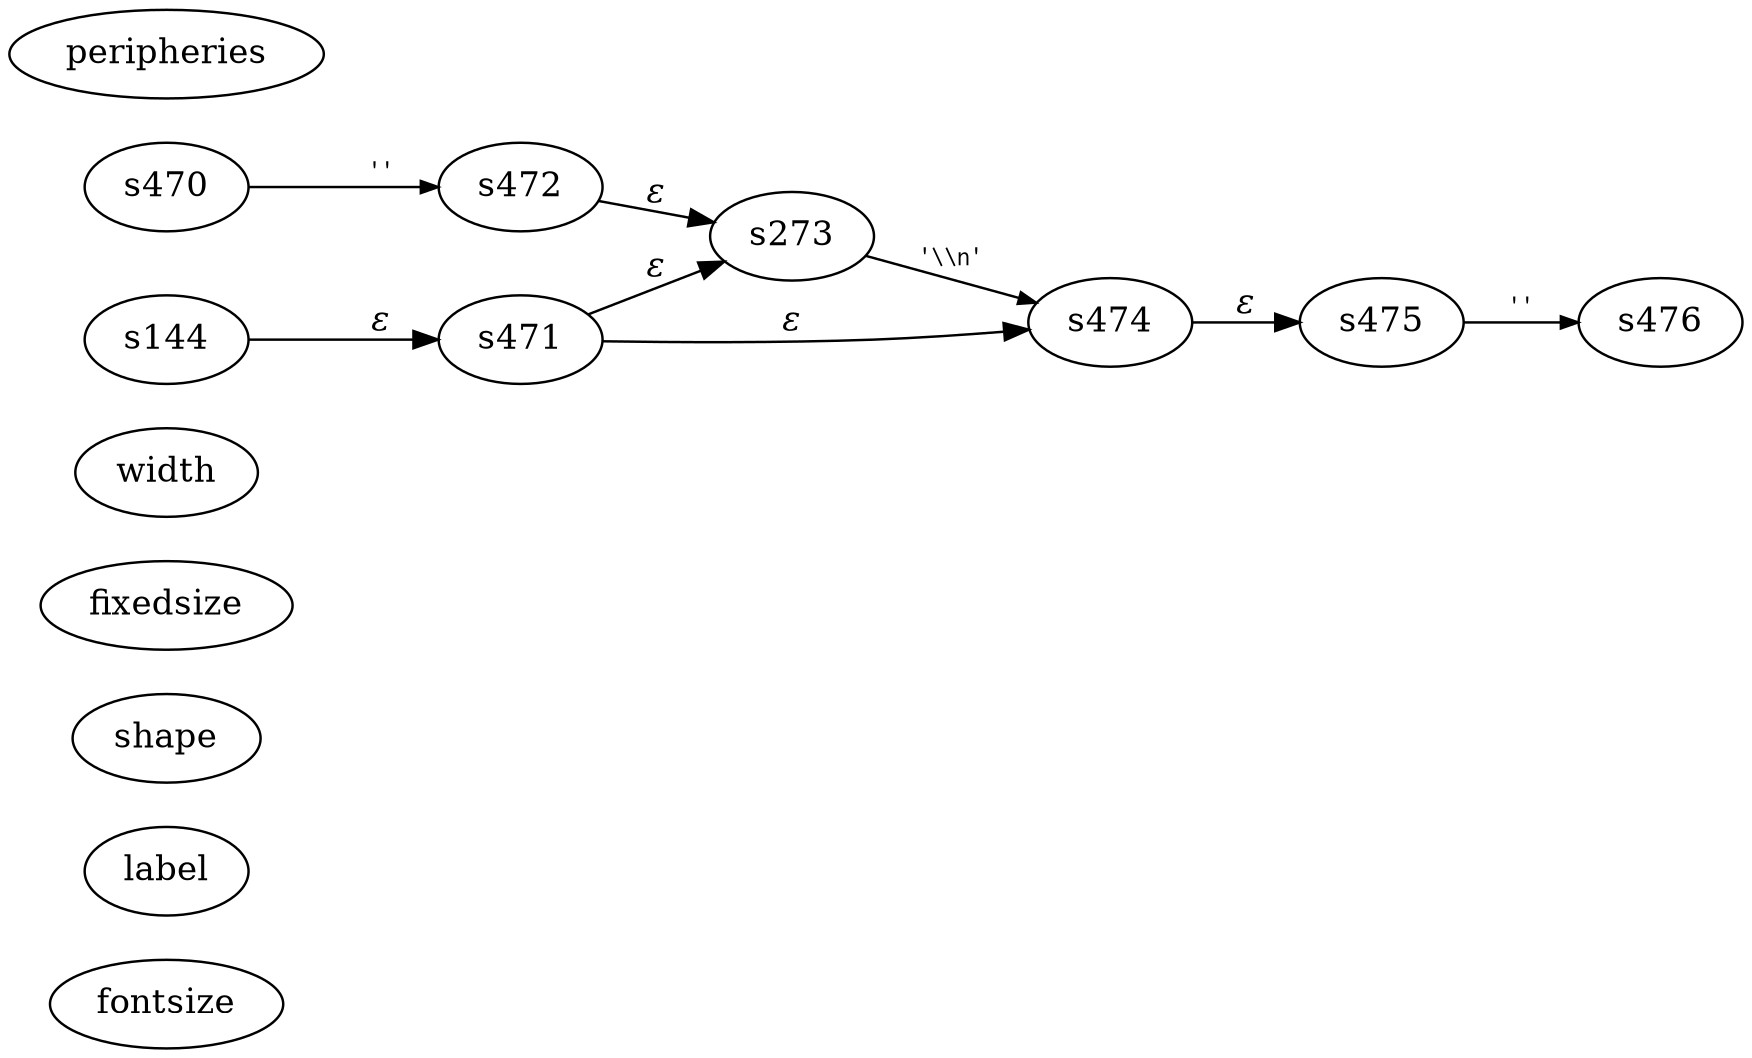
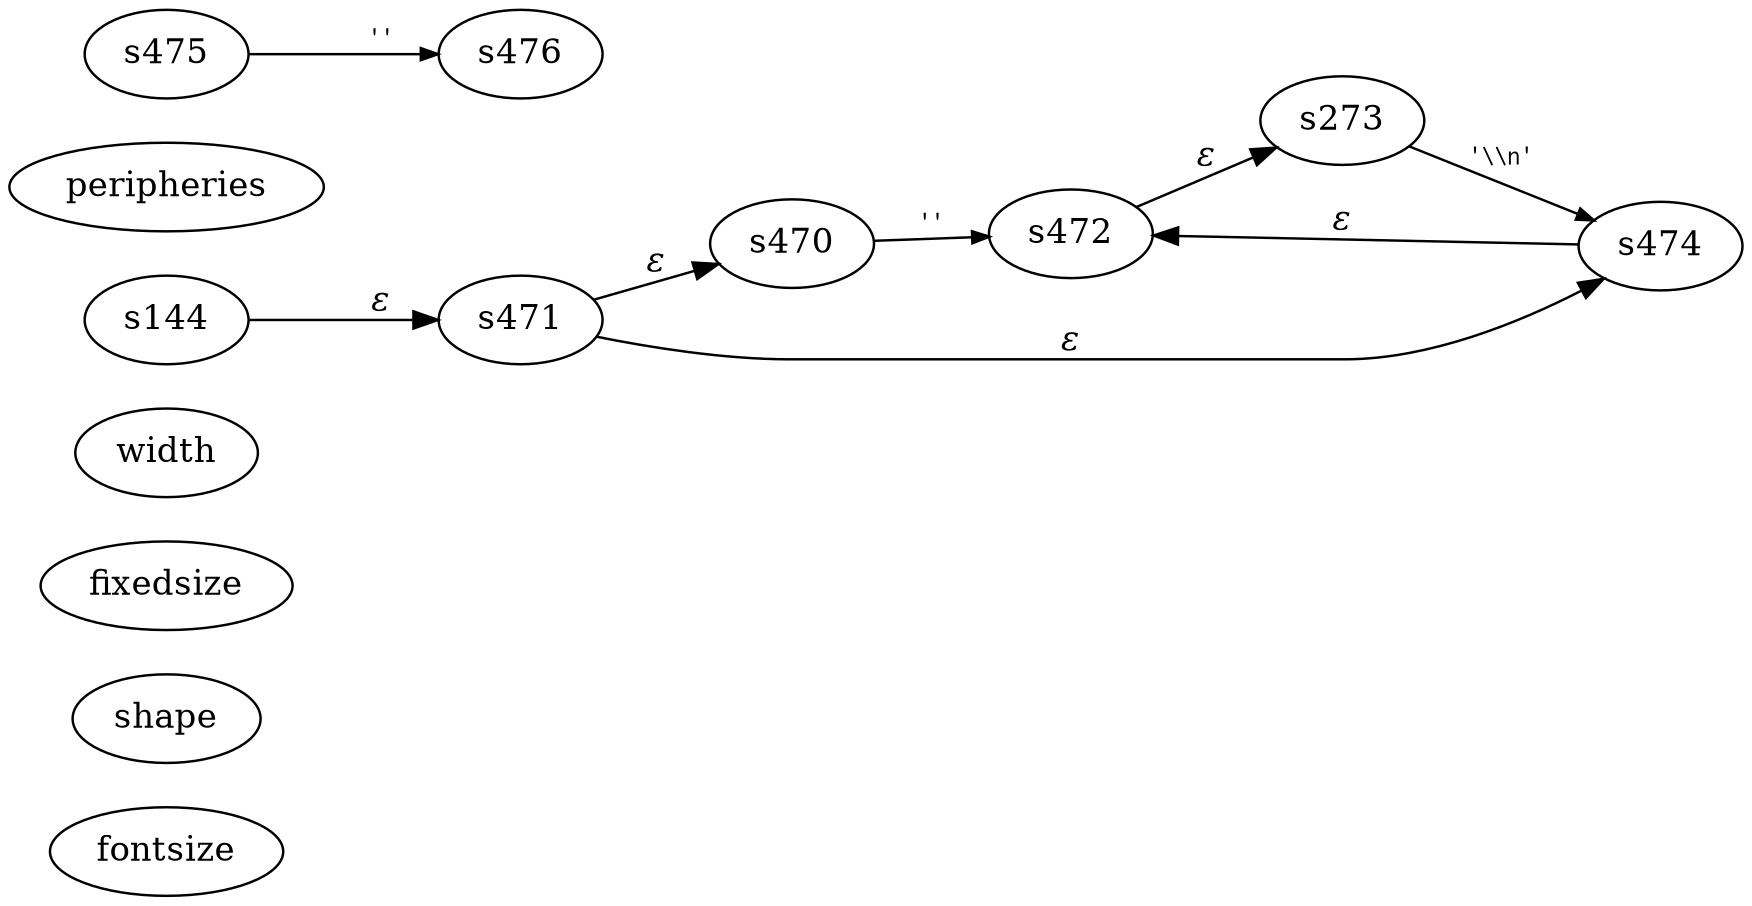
(645, 293) -> (644, 285)
(1234, 322) -> (1379, 240)
(167, 871) -> none
